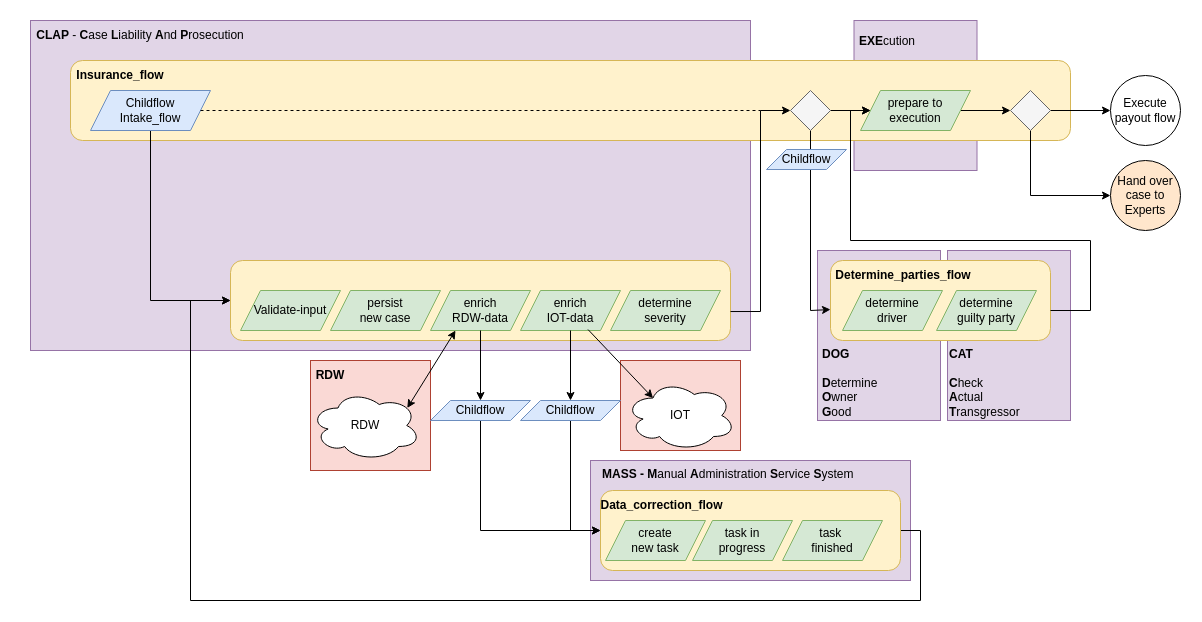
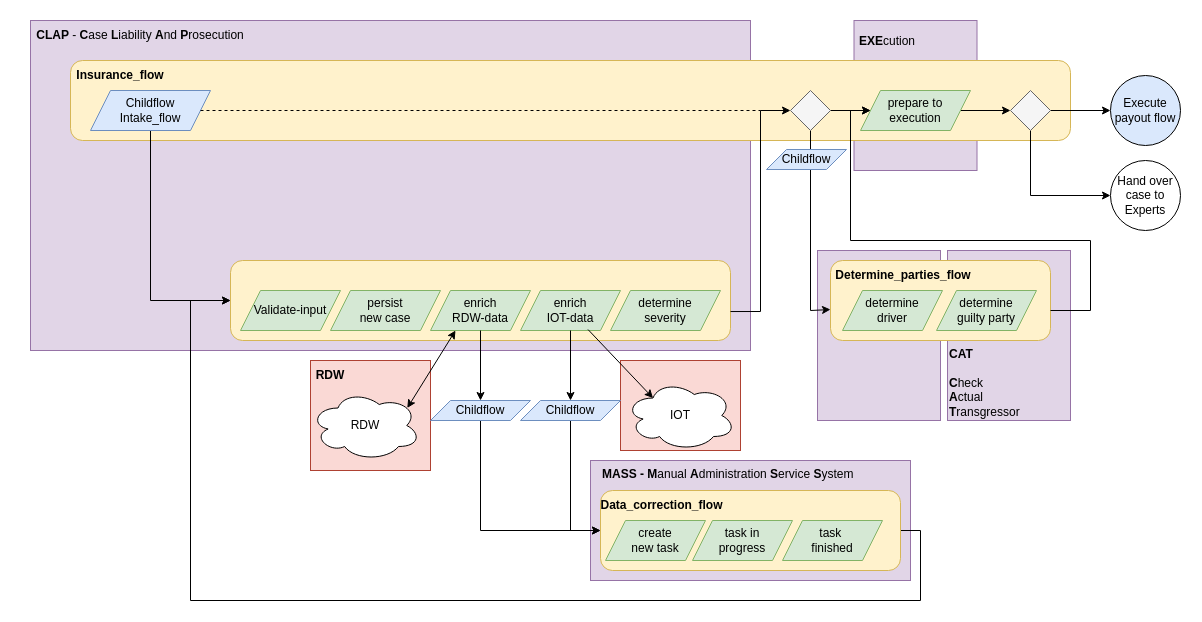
(1146, 111) -> (1146, 111)
(1146, 196) -> (1146, 196)
(881, 381) -> none
